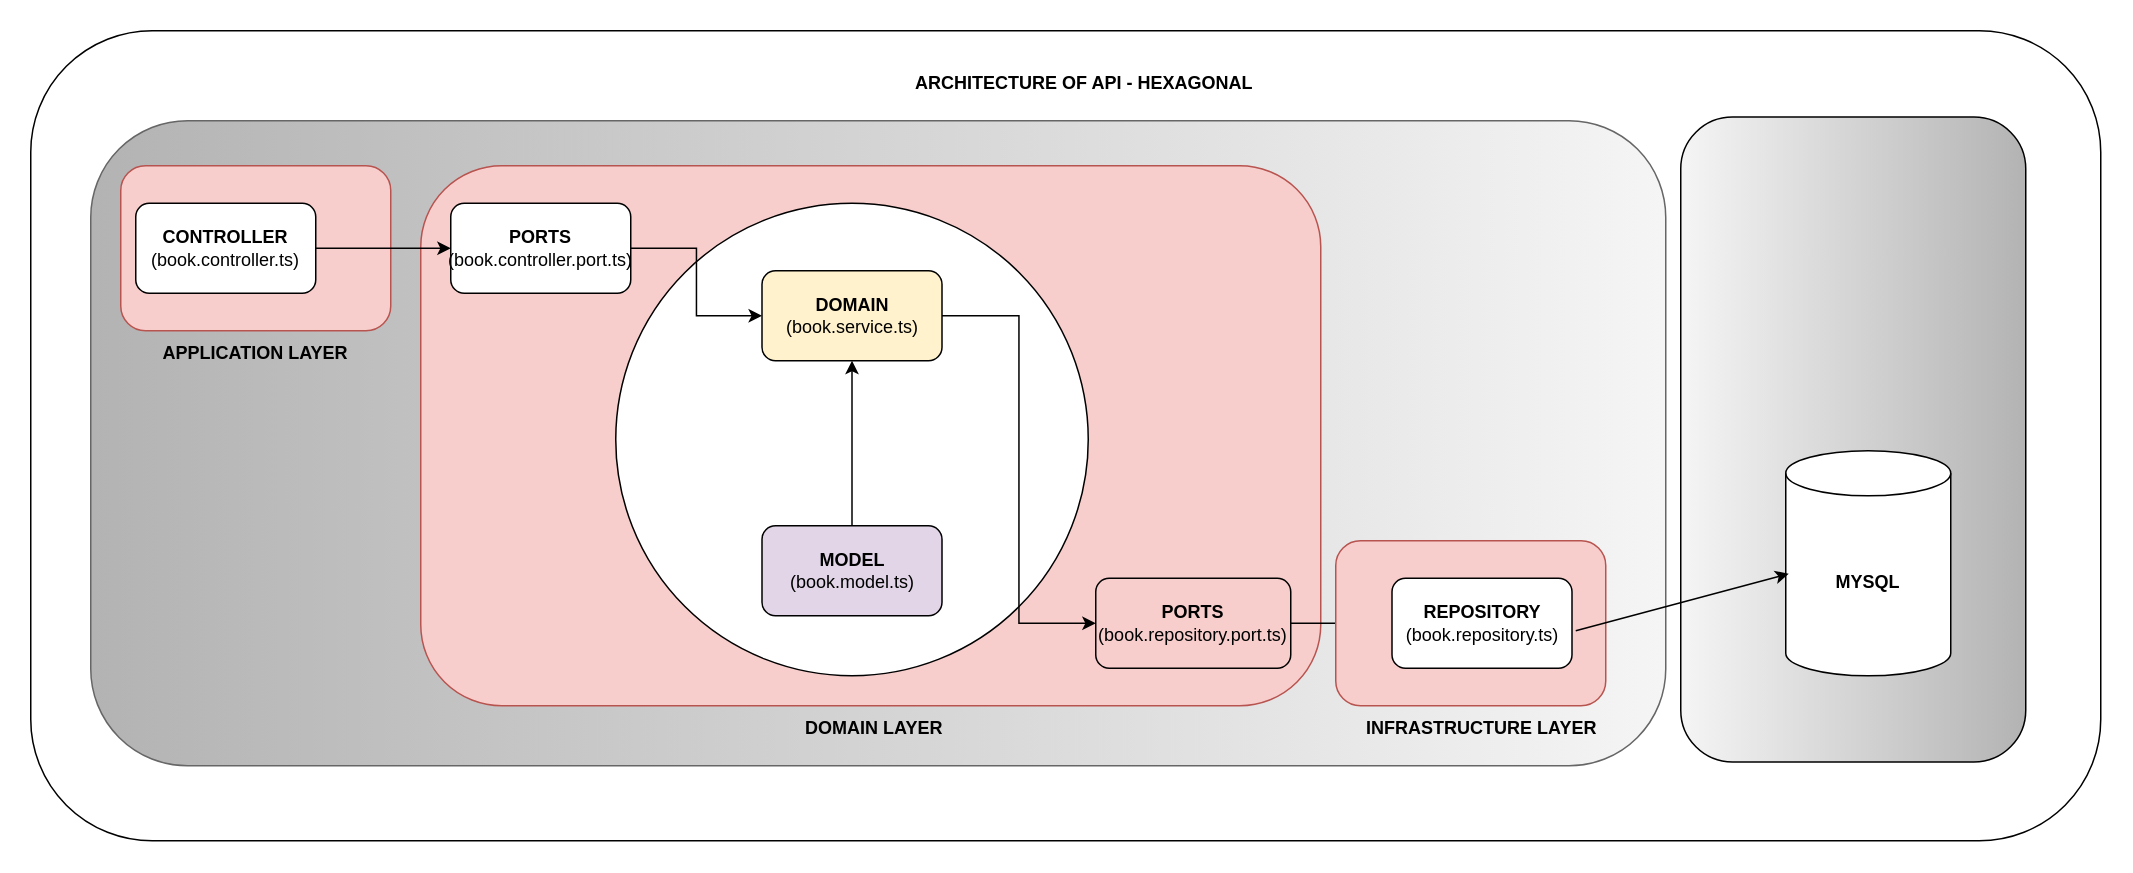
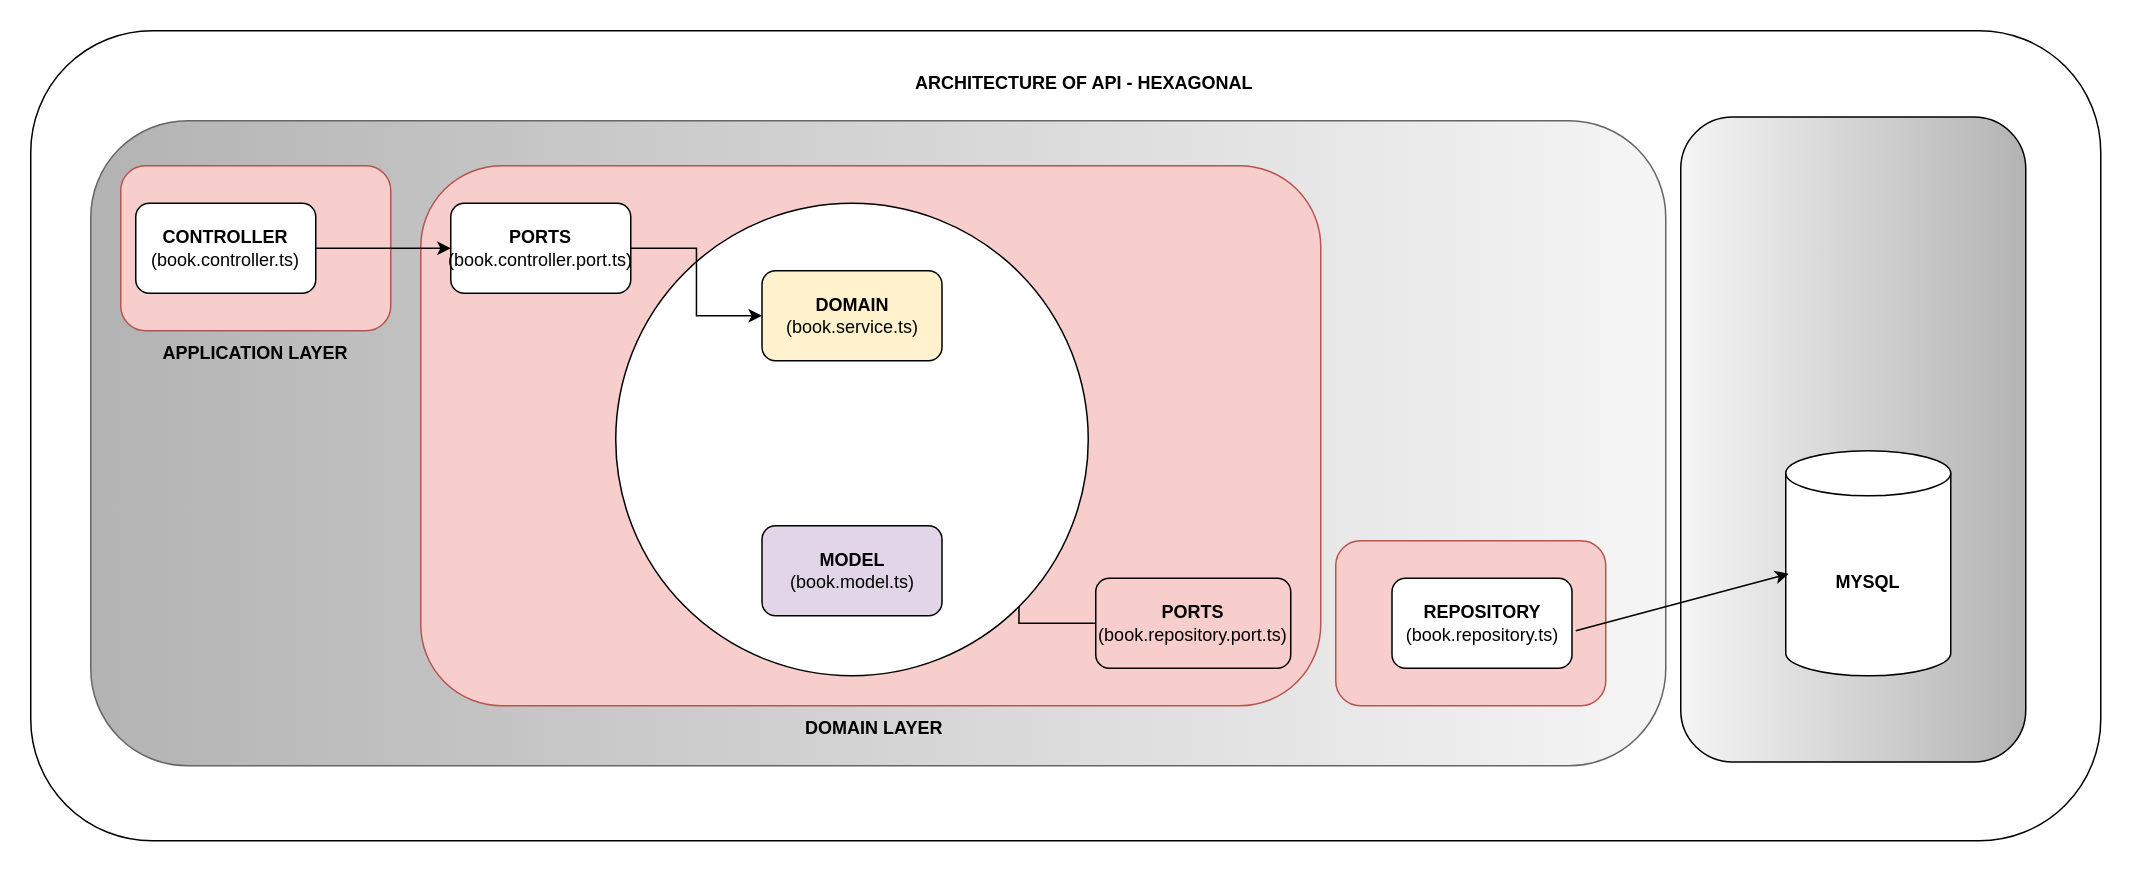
(1019, 404) -> none
(852, 449) -> none
(1313, 623) -> (1091, 623)
(1482, 728) -> none
